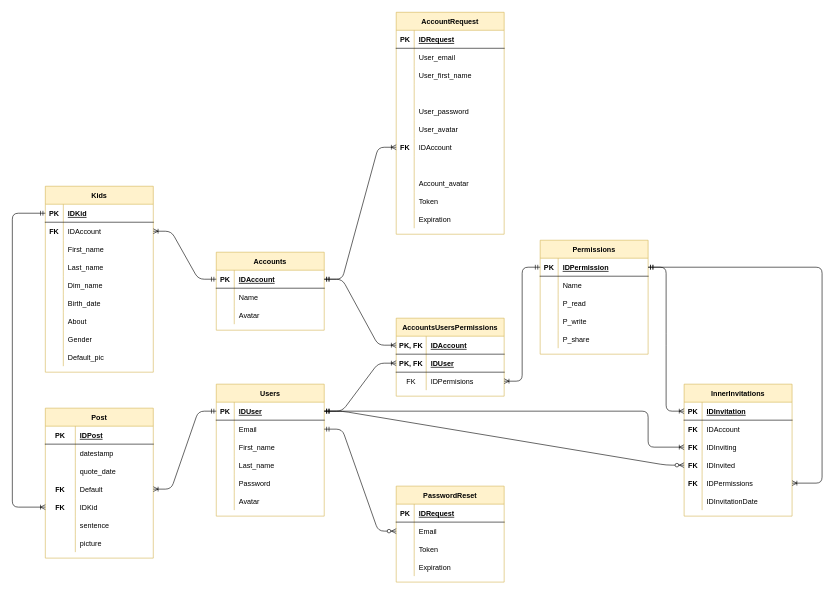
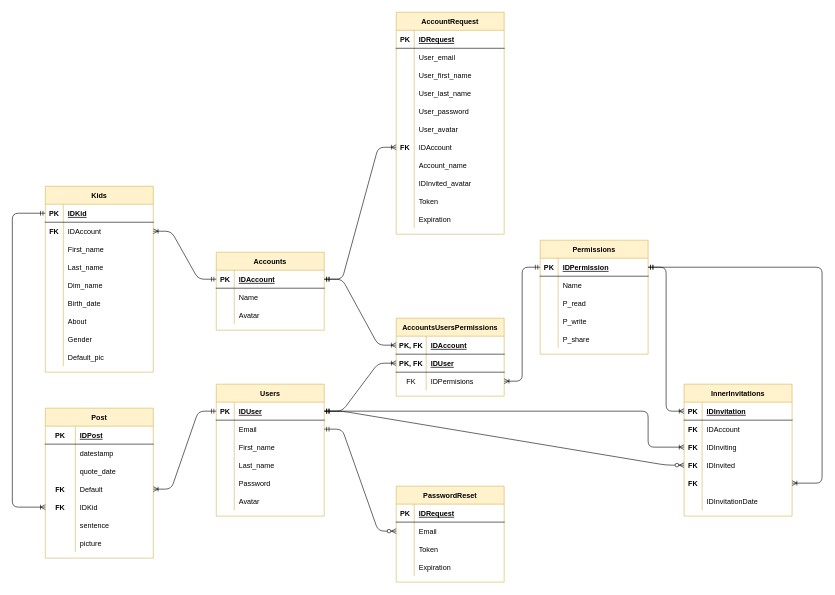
none -> (459, 93)
none -> (459, 165)
(447, 184) -> (450, 184)
(747, 483) -> none
